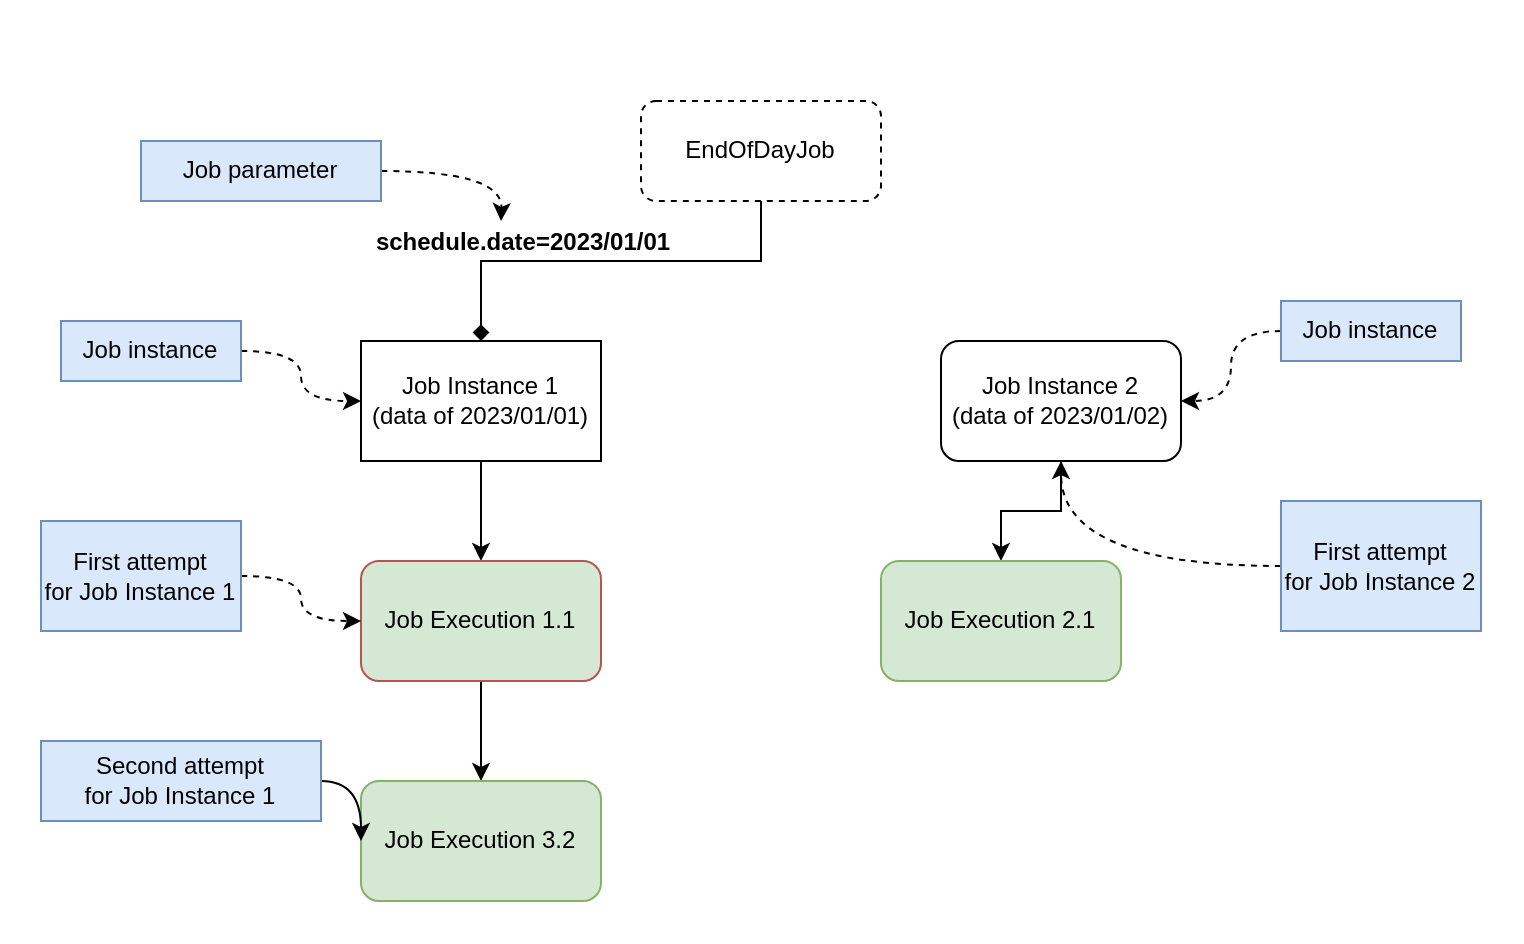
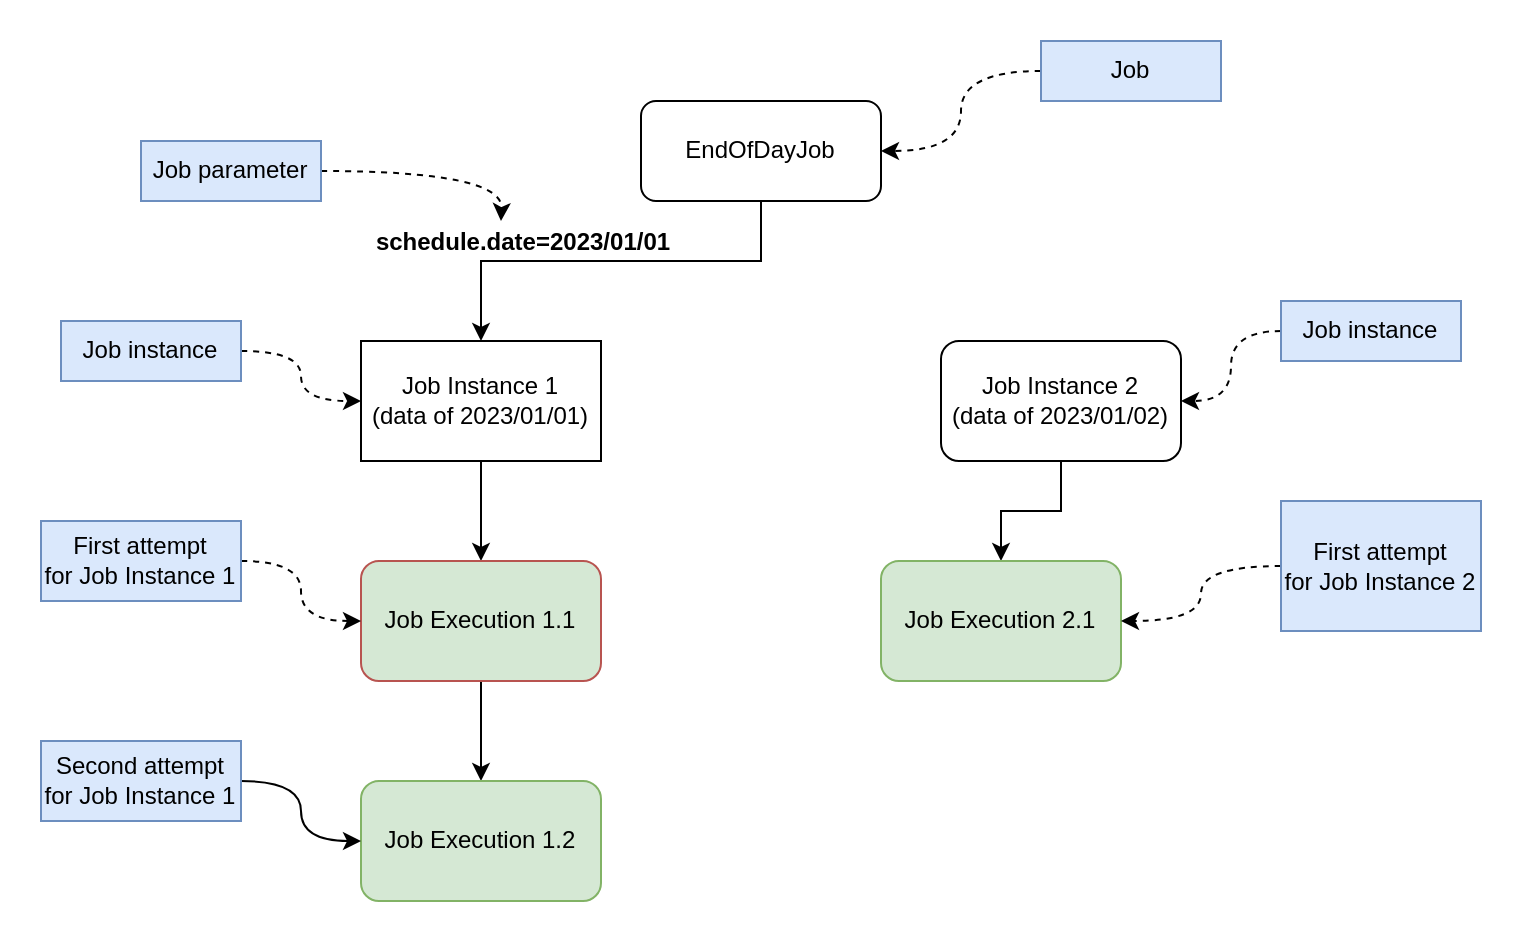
none -> (1131, 71)
none -> (962, 103)
(761, 151) -> (761, 151)
(261, 171) -> (231, 171)
(481, 325) -> (481, 326)
(1153, 554) -> (1200, 598)
(141, 576) -> (141, 561)
(181, 781) -> (141, 781)
(481, 841) -> (481, 841)
